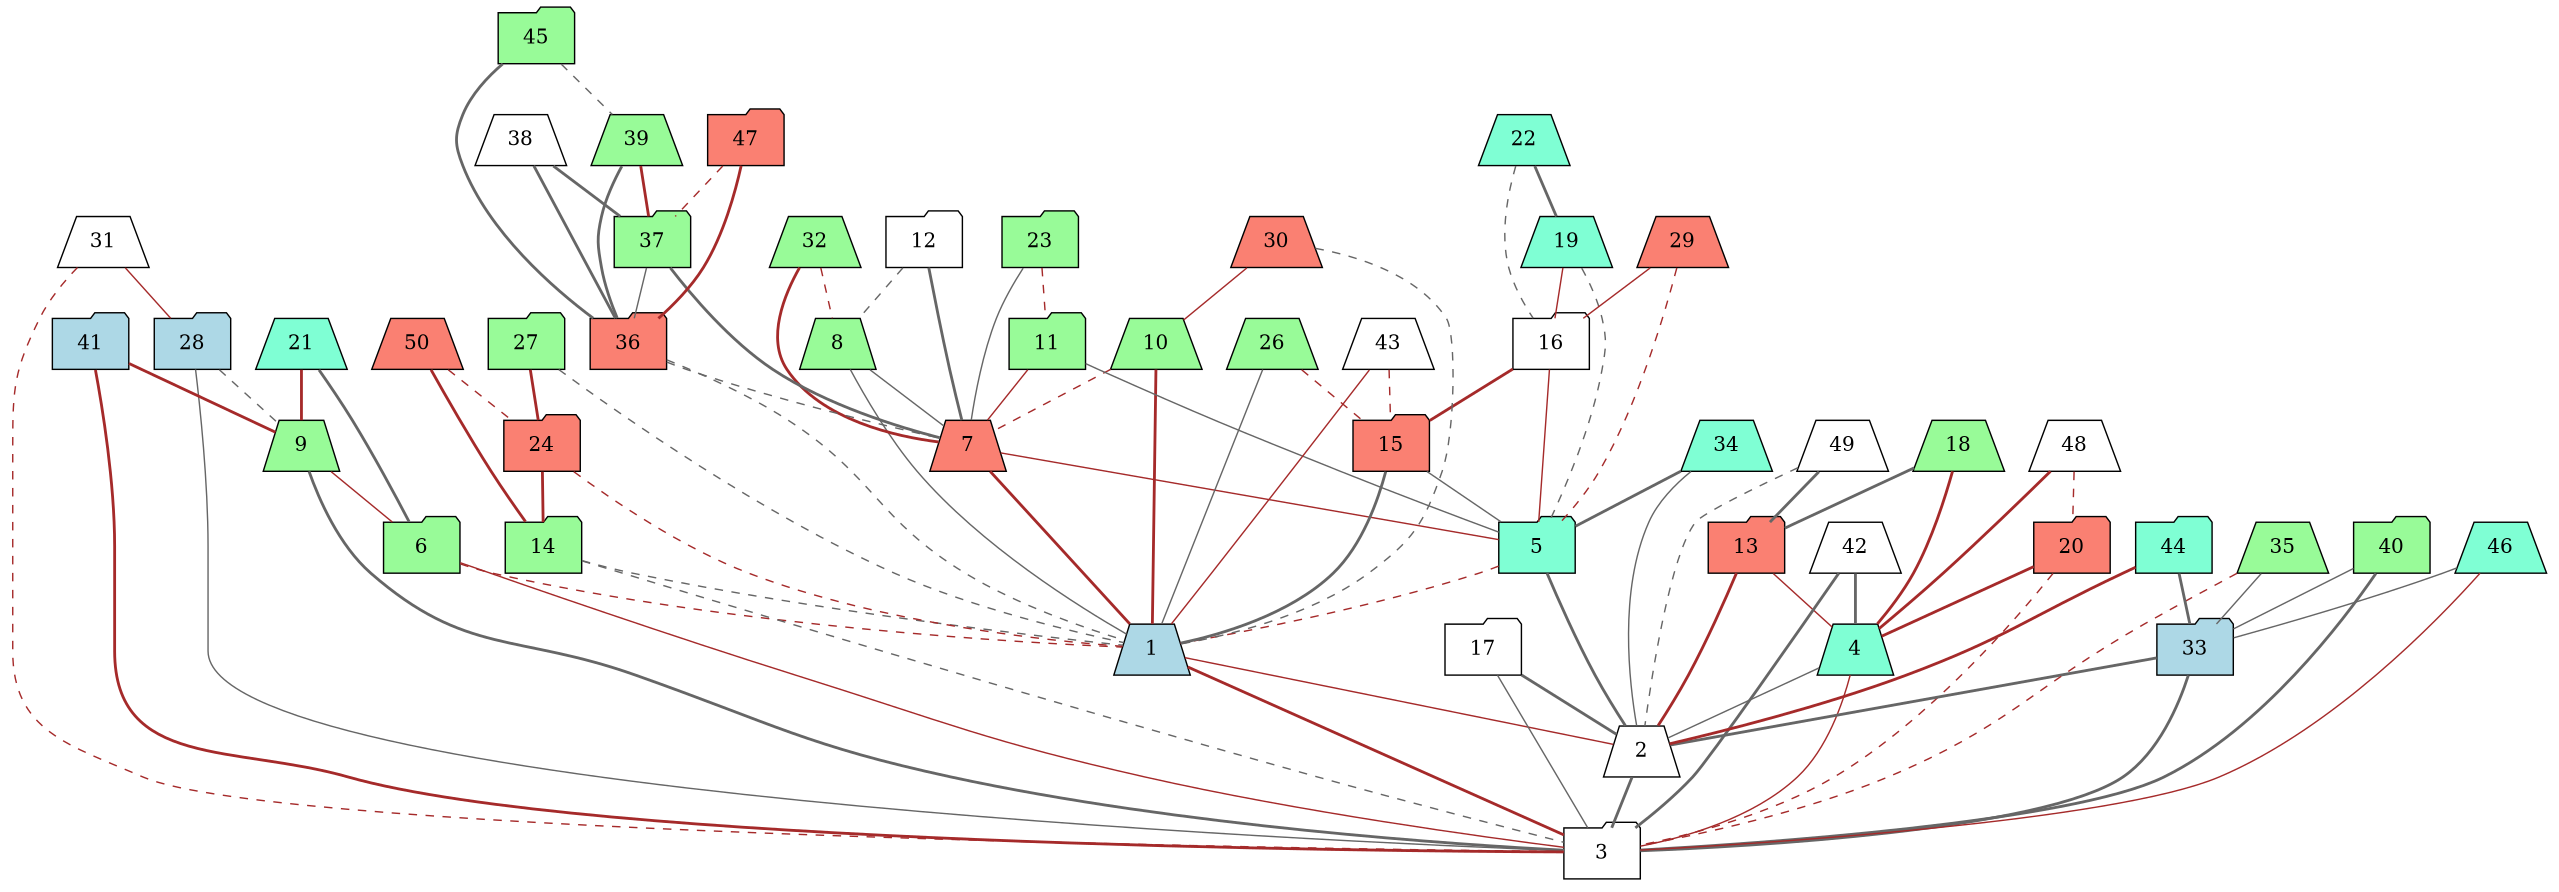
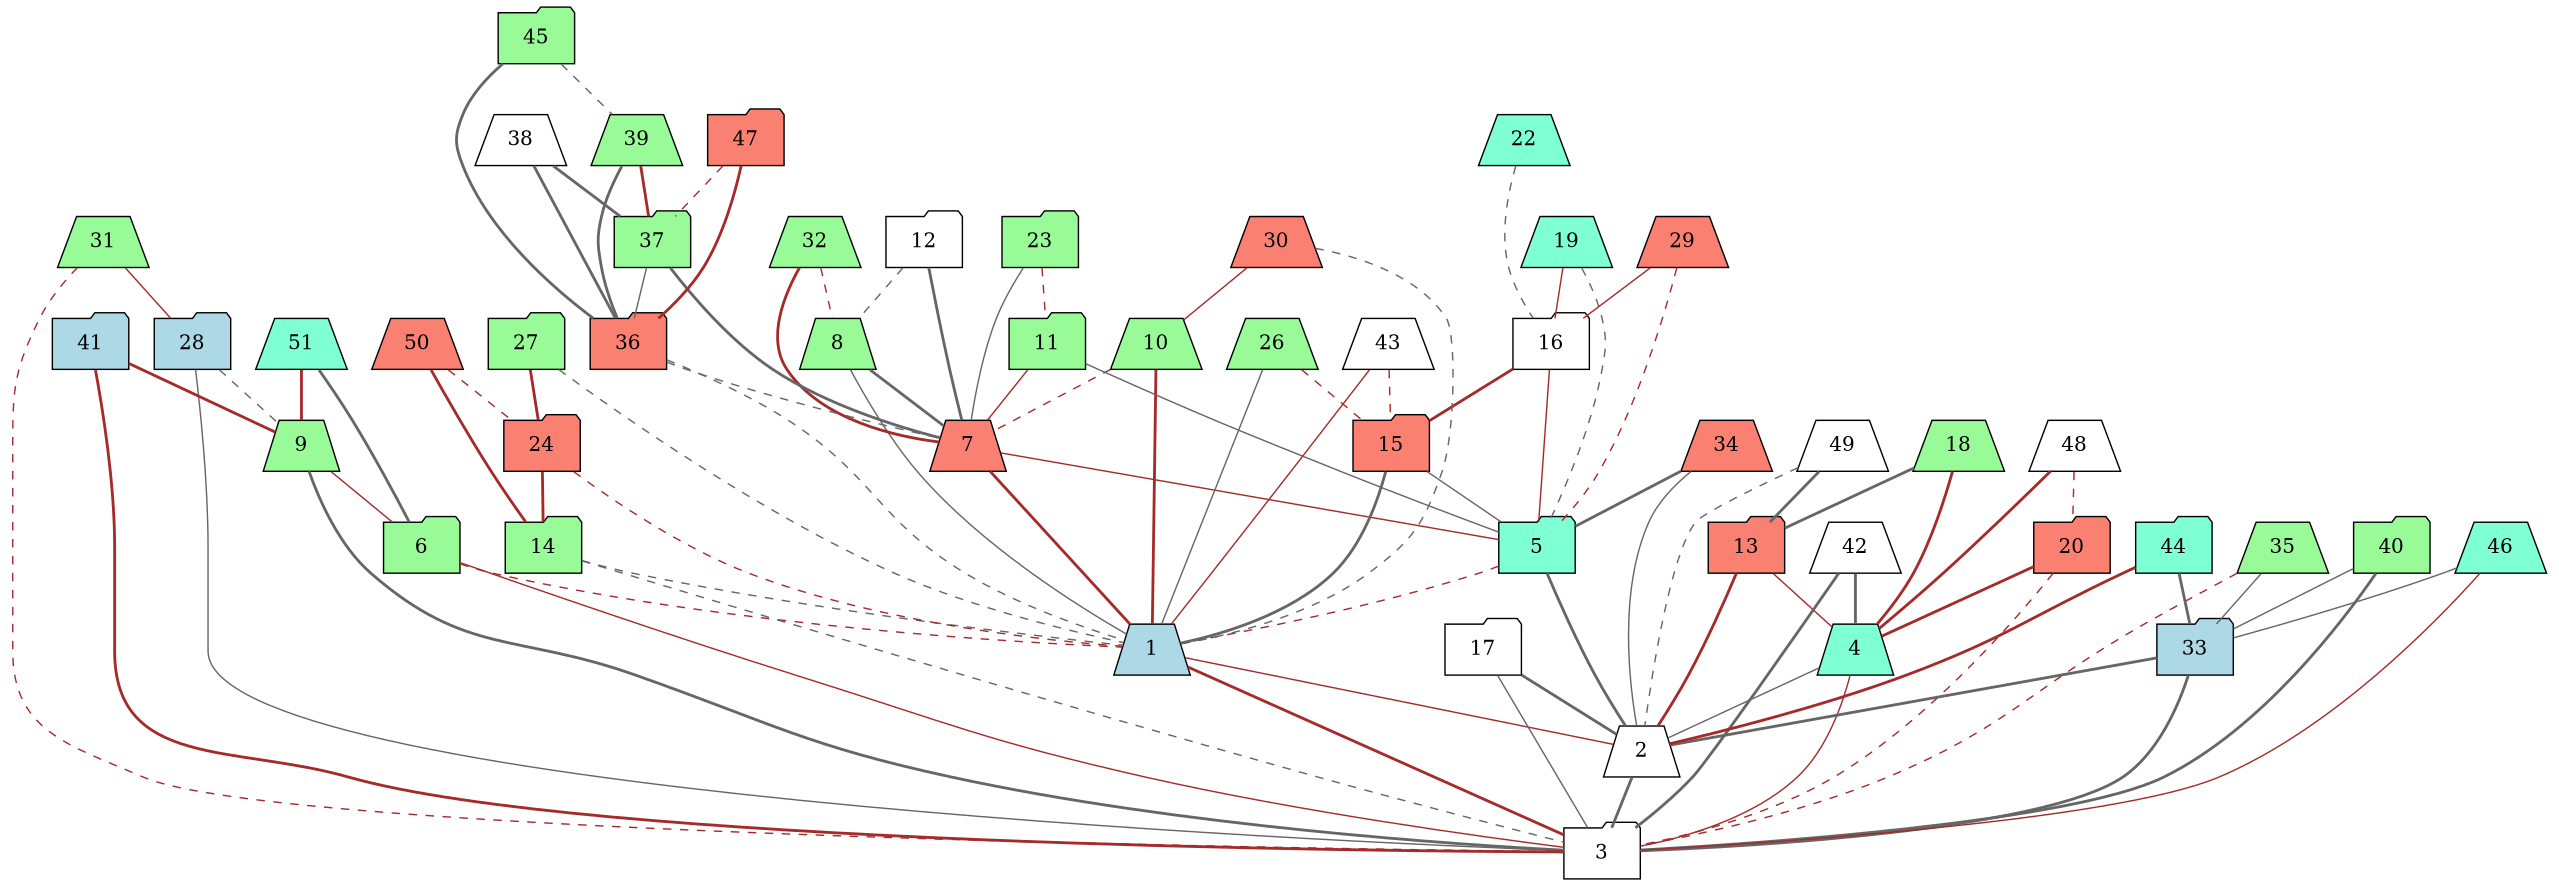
(1546, 191) -> none
(103, 242) -> (103, 242)
(301, 344) -> (301, 344)
(907, 398) -> (907, 398)
(1727, 446) -> (1727, 446)
